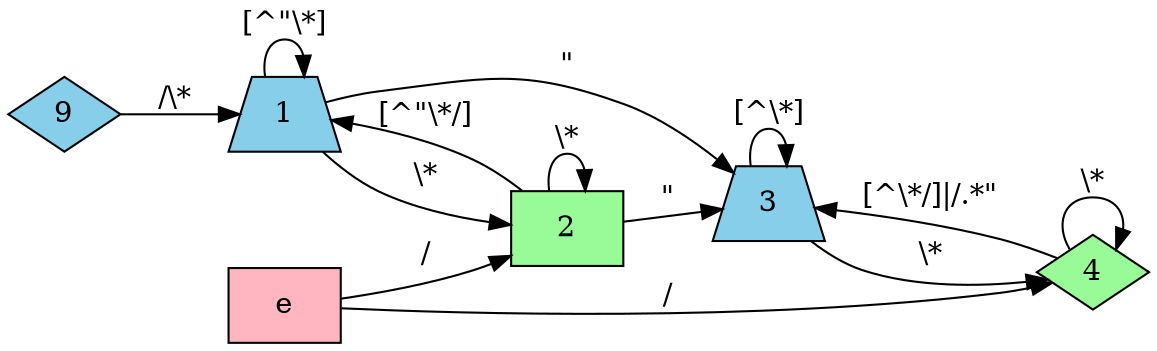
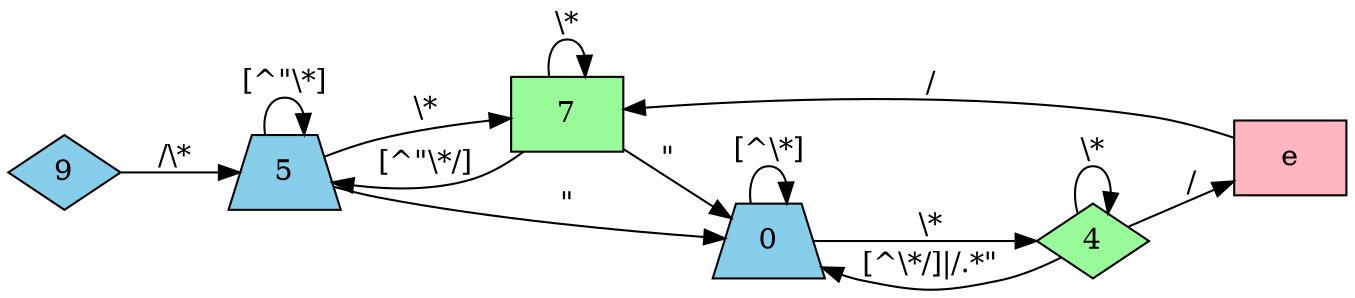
(285, 114) -> (285, 172)
(769, 204) -> (769, 241)
(567, 229) -> (567, 114)
(687, 313) -> (1171, 208)
